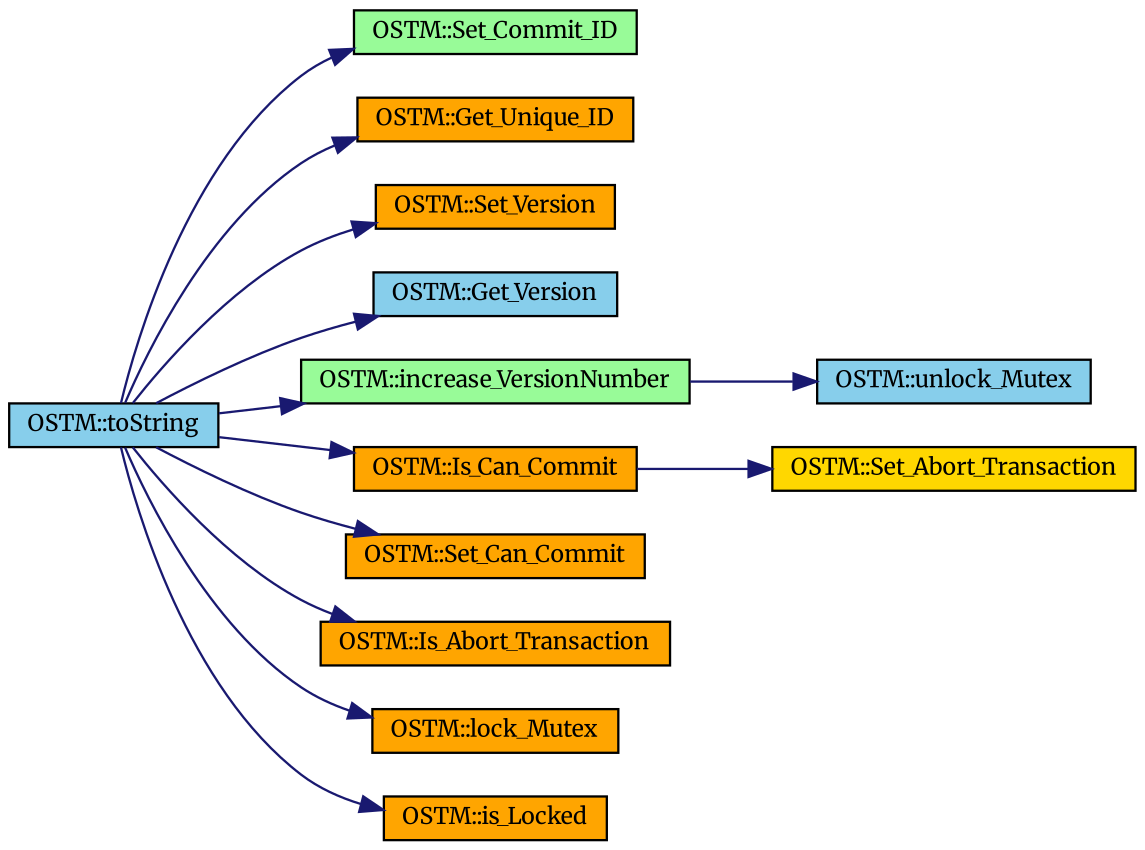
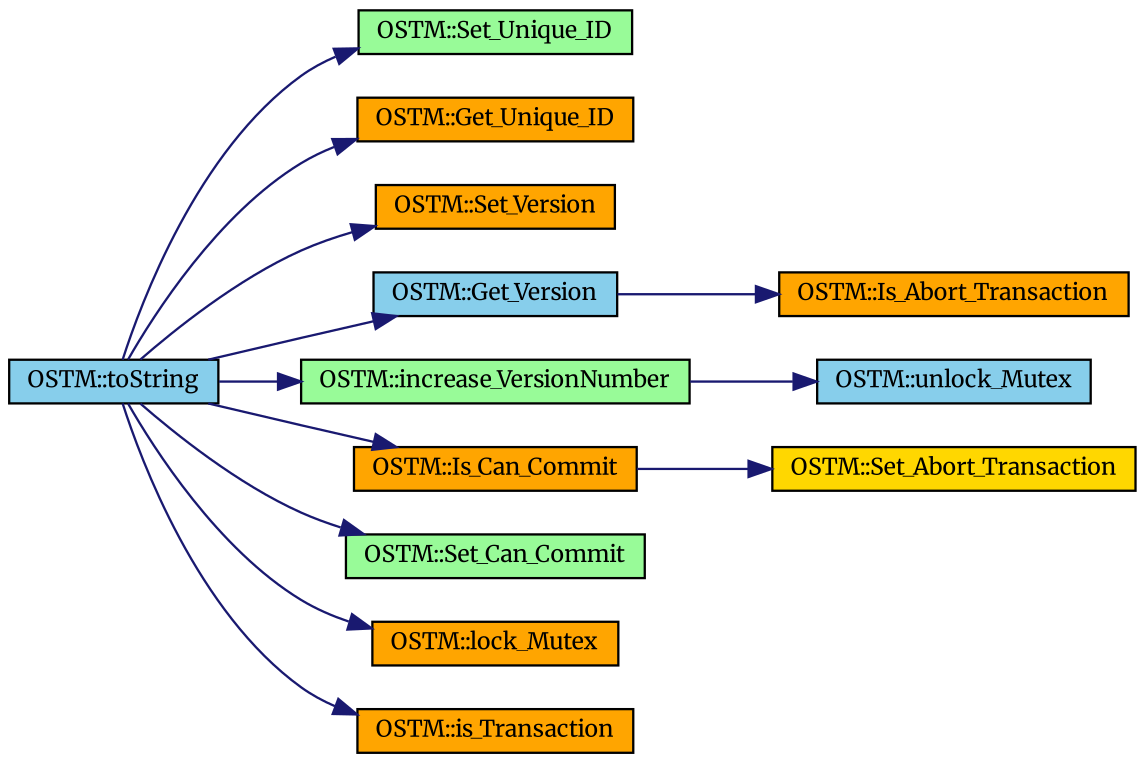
(495, 32) -> (495, 32)
(222, 543) -> (686, 294)
(495, 556) -> (495, 556)
(495, 818) -> (495, 731)
